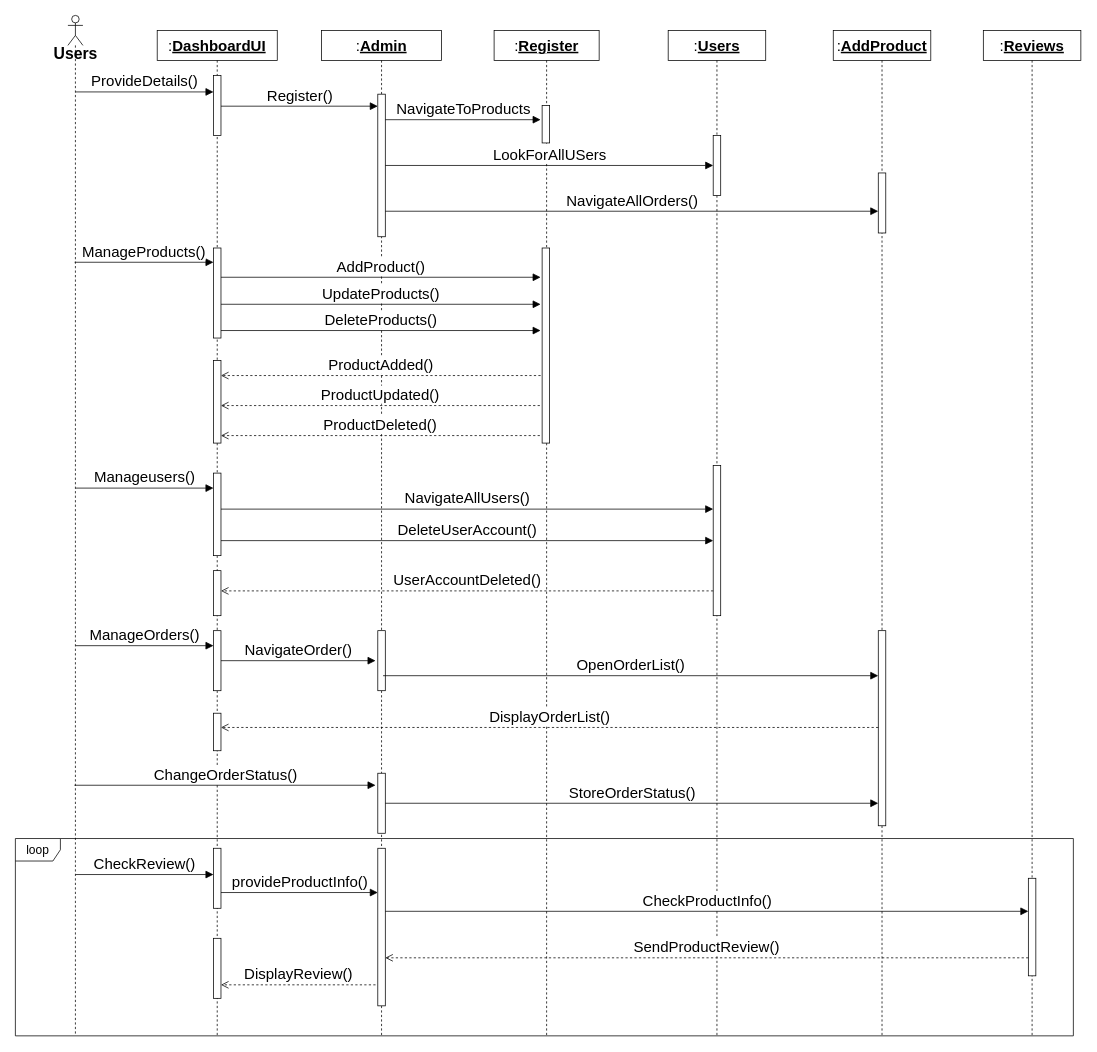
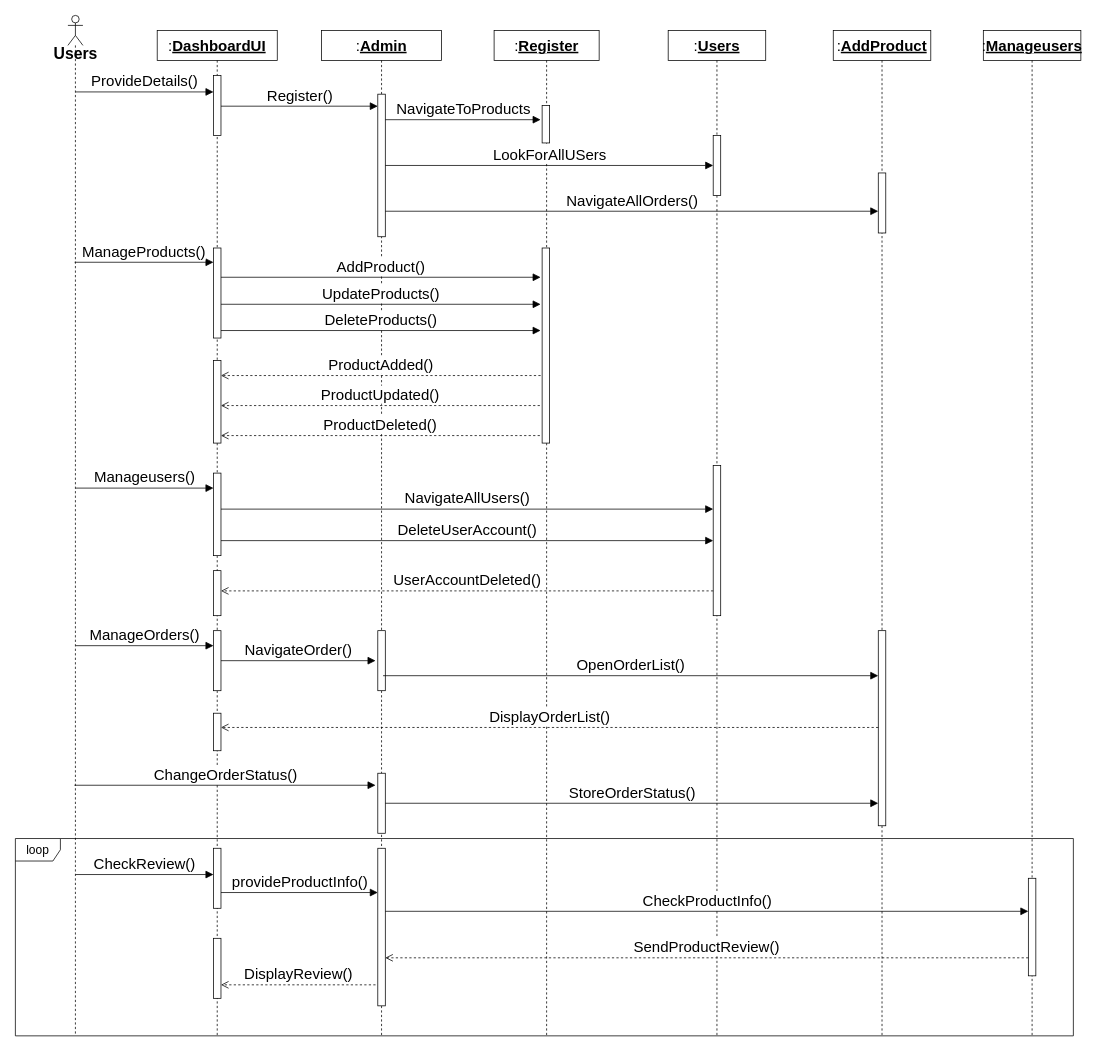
(1032, 45) -> (1032, 45)
